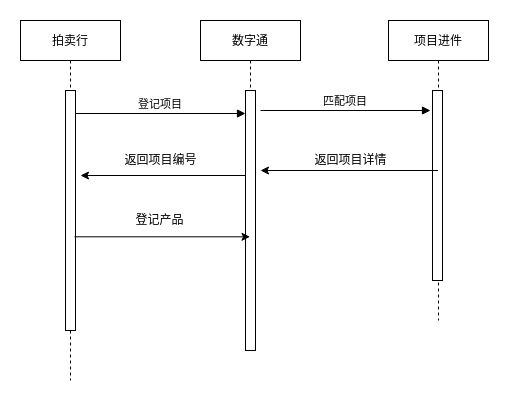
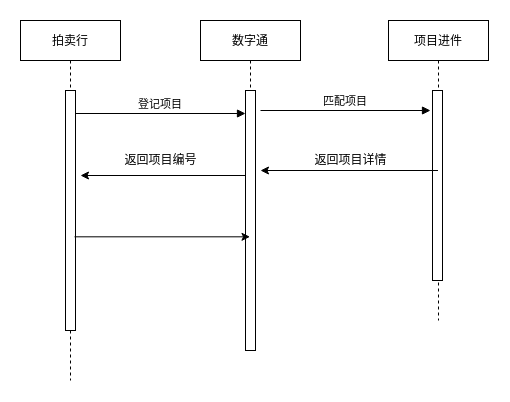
(160, 221) -> none
